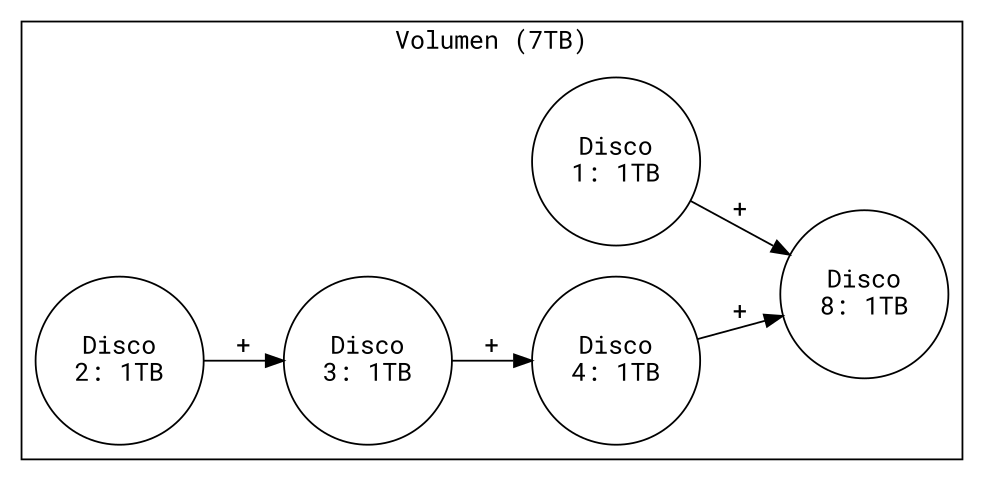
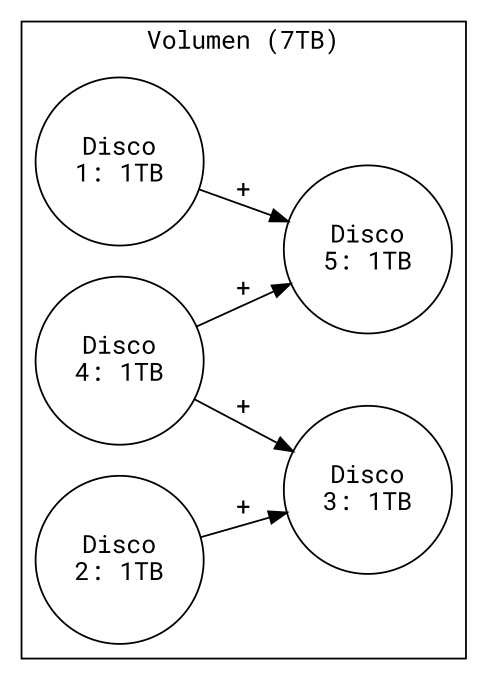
(864, 294) -> (368, 249)
(483, 361) -> (235, 421)
